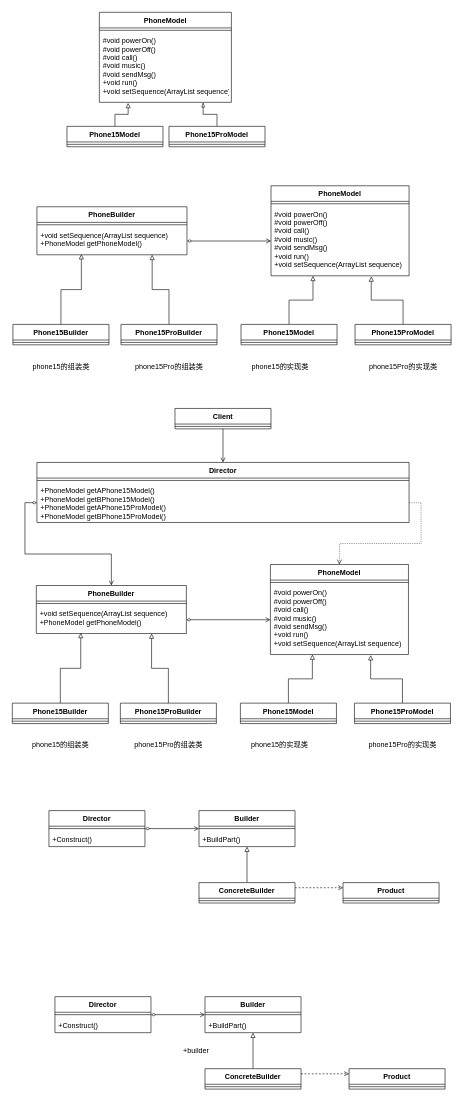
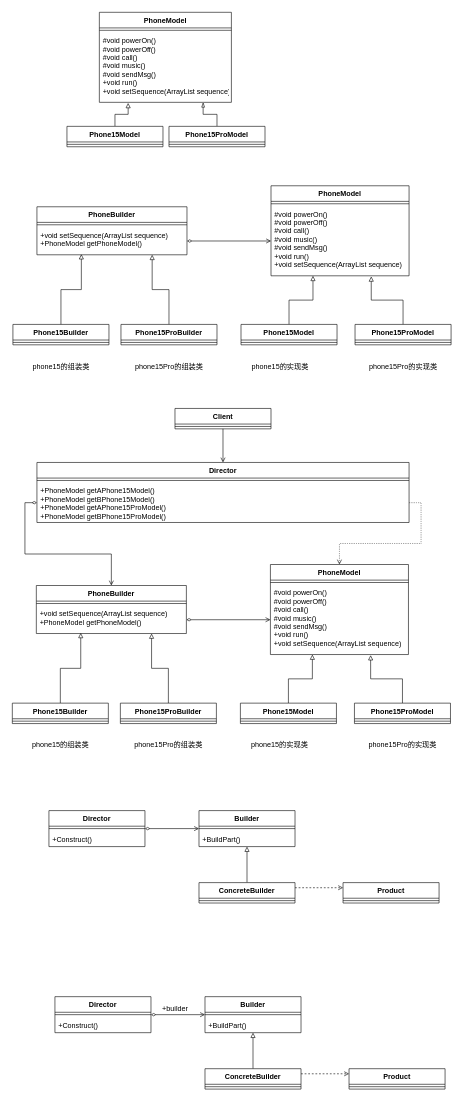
(196, 1050) -> (175, 1008)
